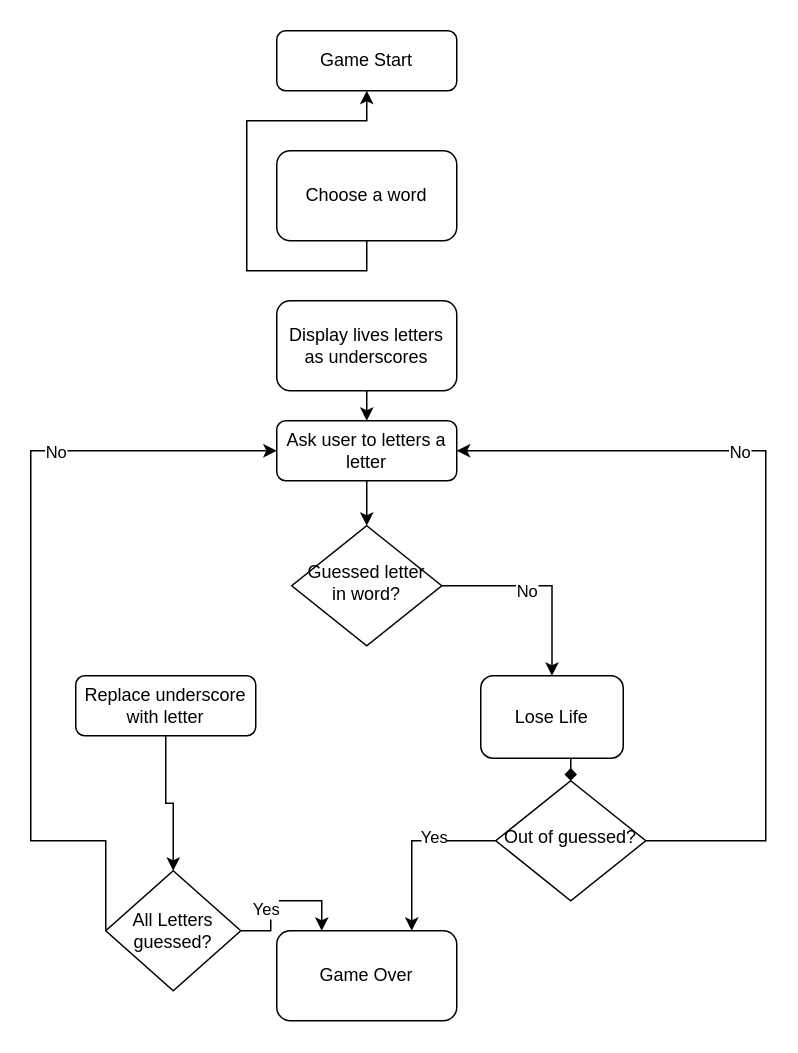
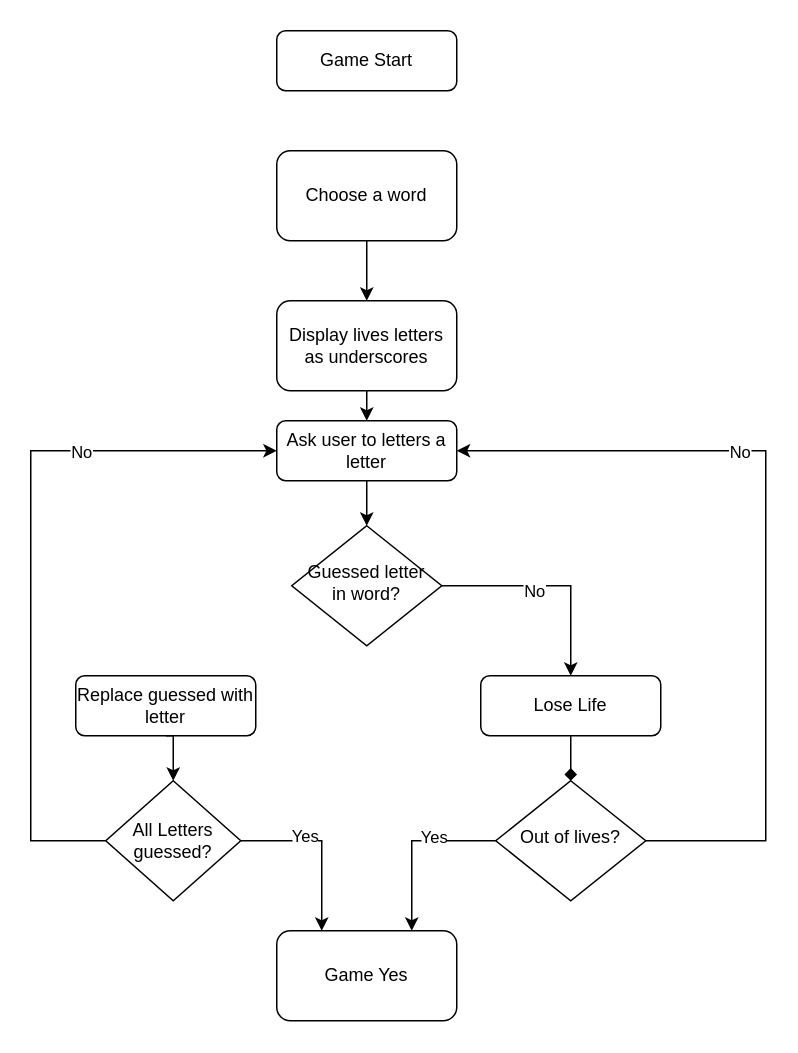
(247, 188) -> (367, 279)
(166, 706) -> (166, 706)
(552, 717) -> (571, 706)
(571, 838) -> (571, 838)
(173, 931) -> (173, 841)
(367, 976) -> (367, 976)
